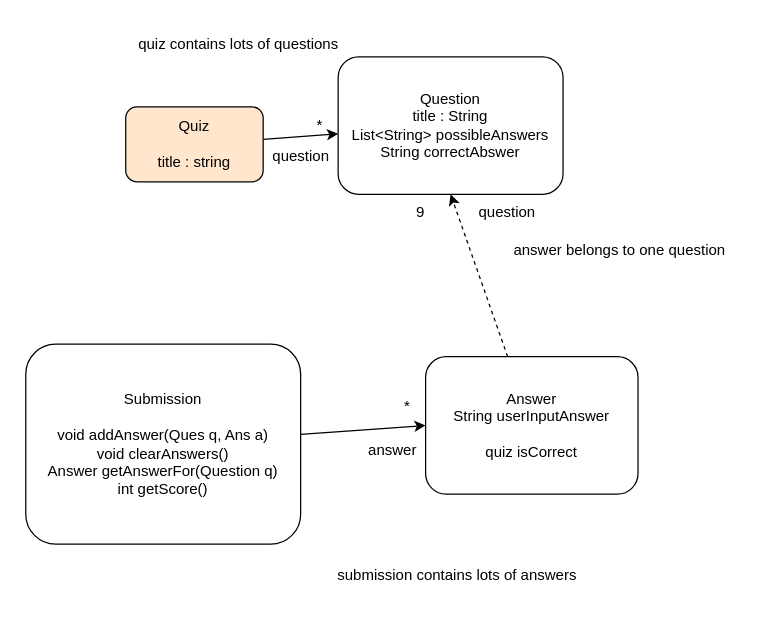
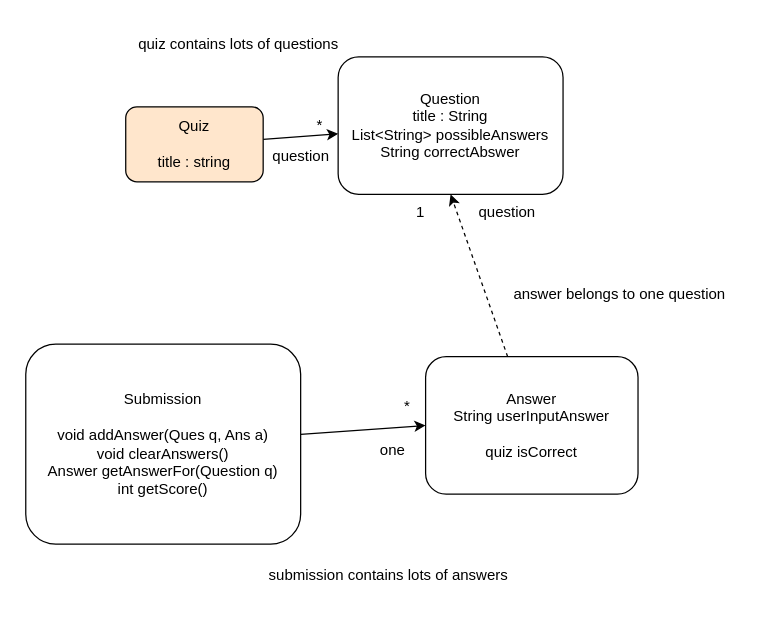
(476, 213) -> (476, 213)
(619, 251) -> (619, 294)
(395, 451) -> (395, 451)
(457, 576) -> (388, 576)
